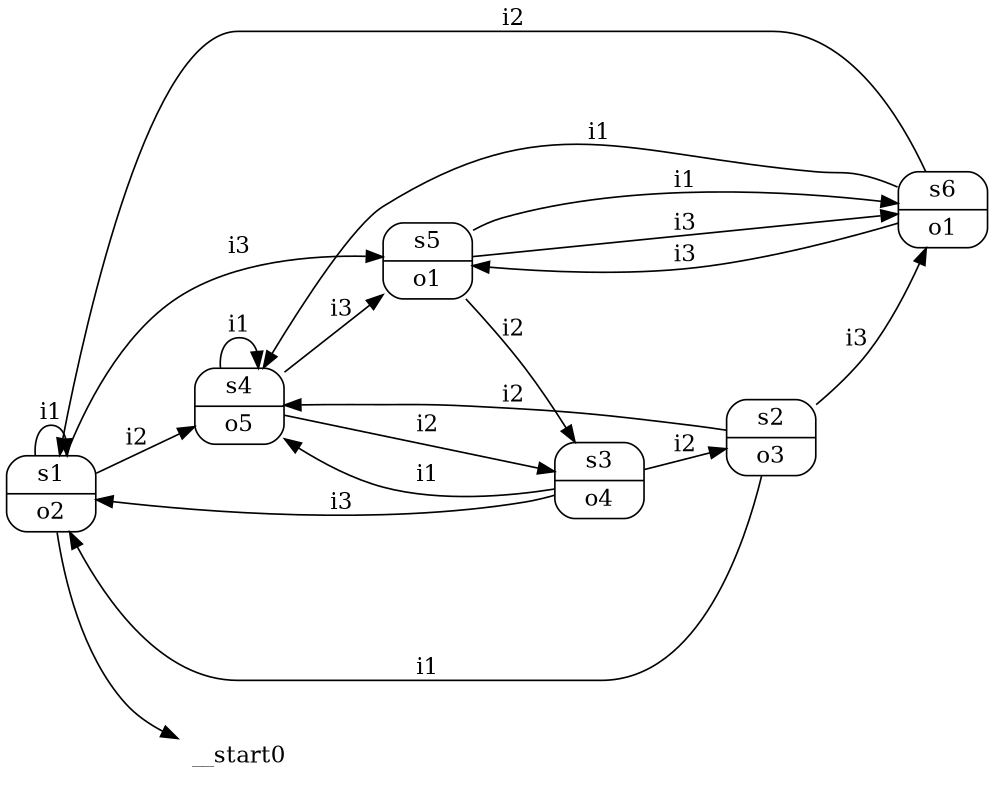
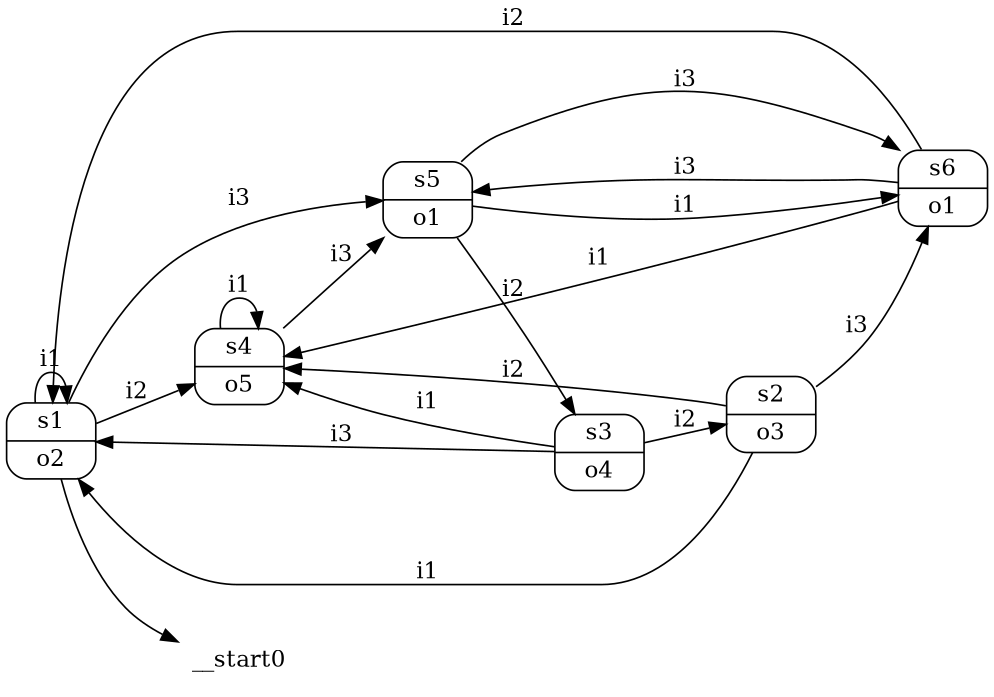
(411, 442) -> none
